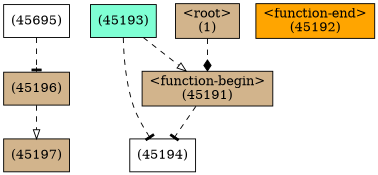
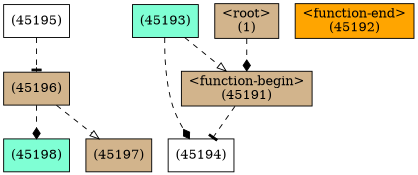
(37, 21) -> (37, 21)
(129, 88) -> (168, 85)
none -> (37, 155)
